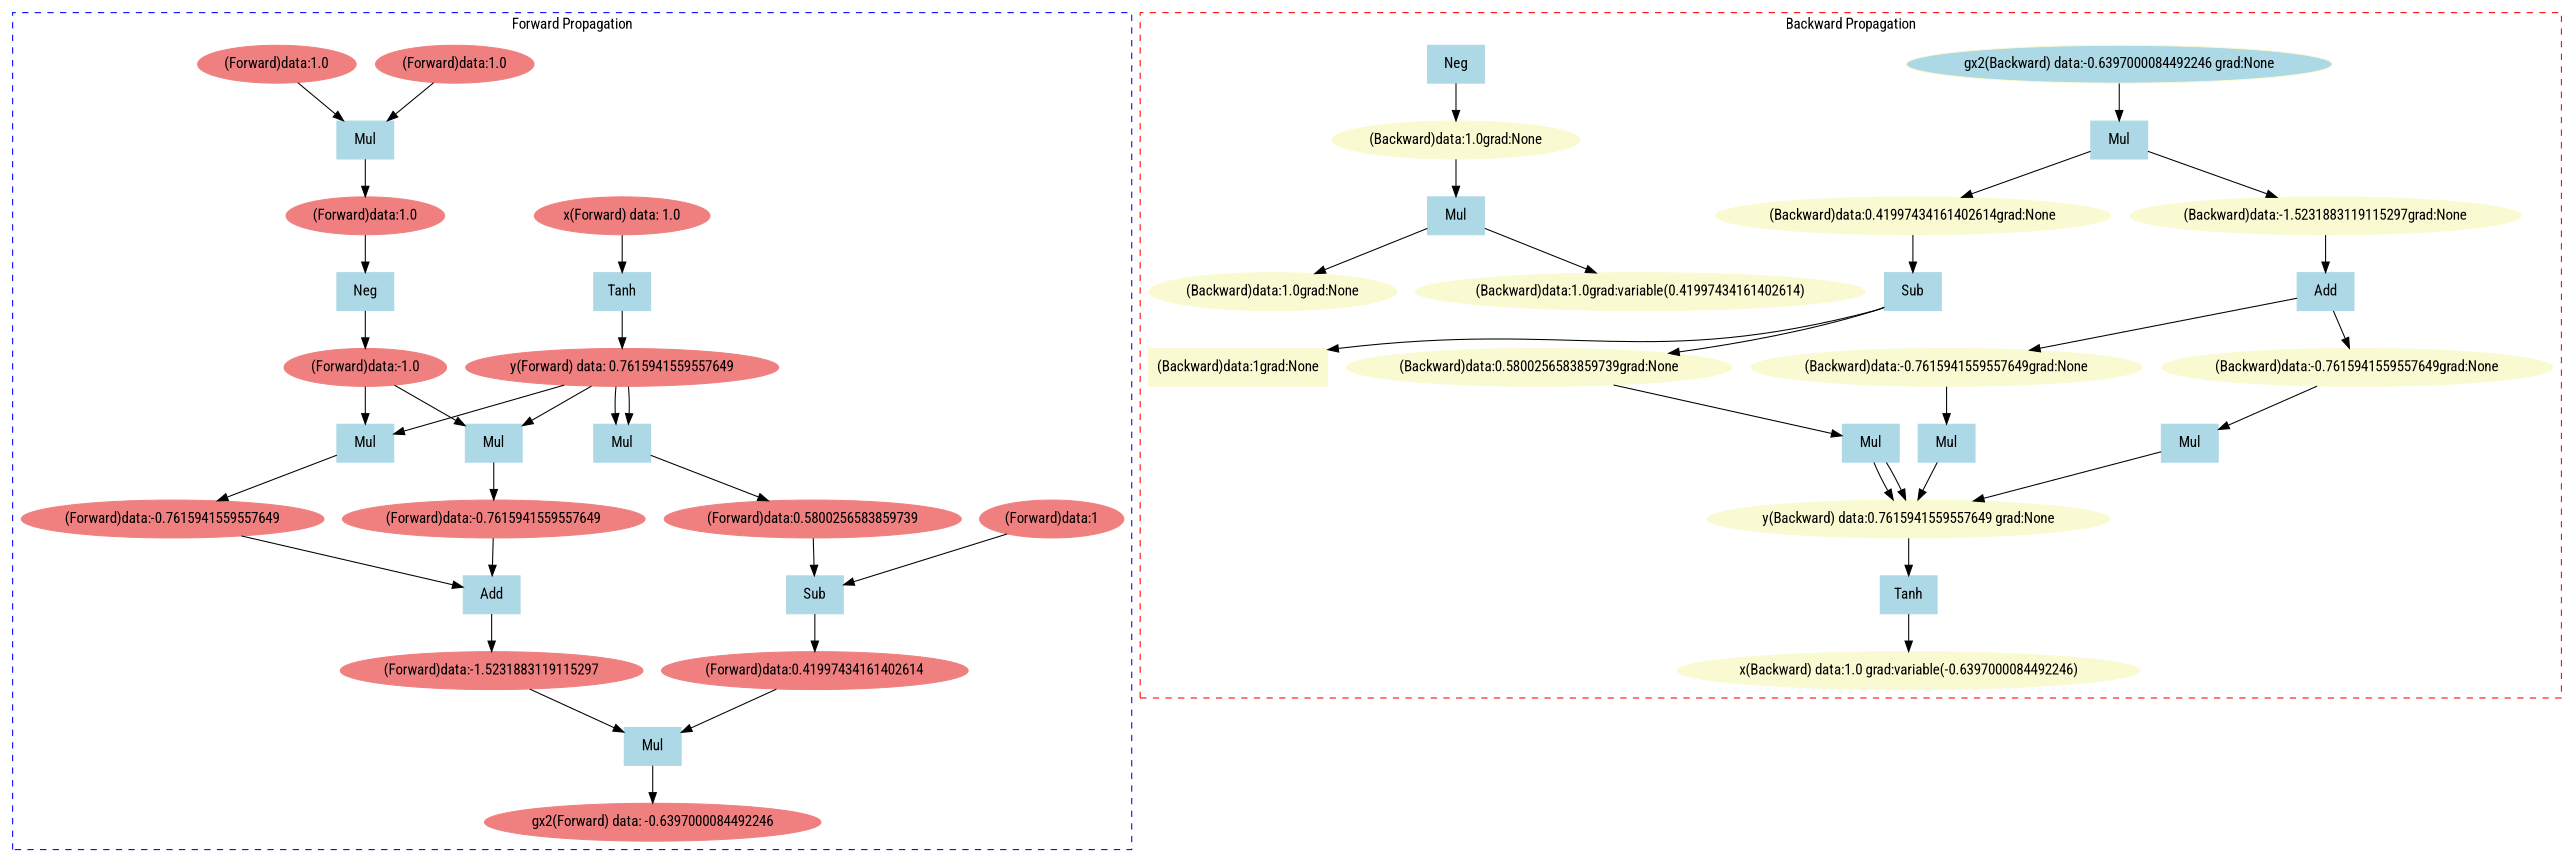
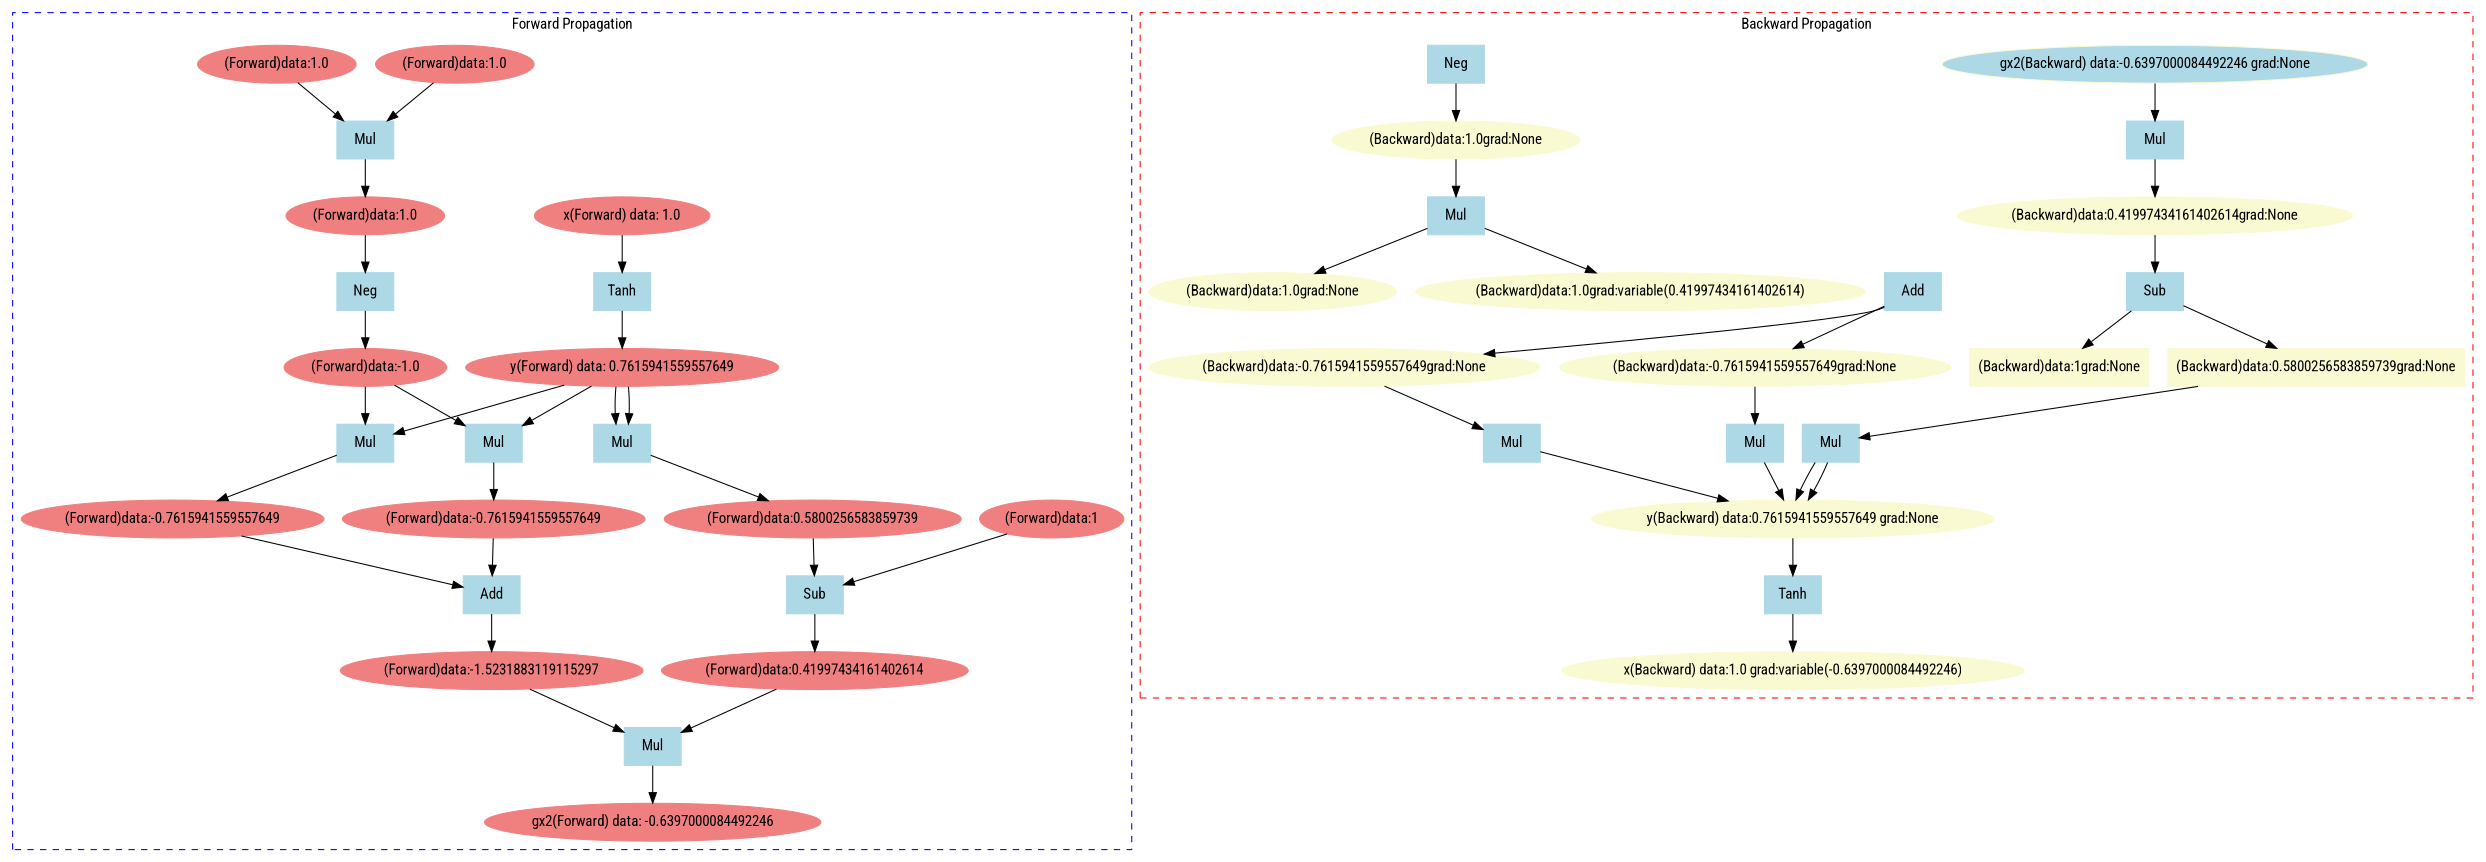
(2326, 216) -> none
(1539, 367) -> (2316, 367)
